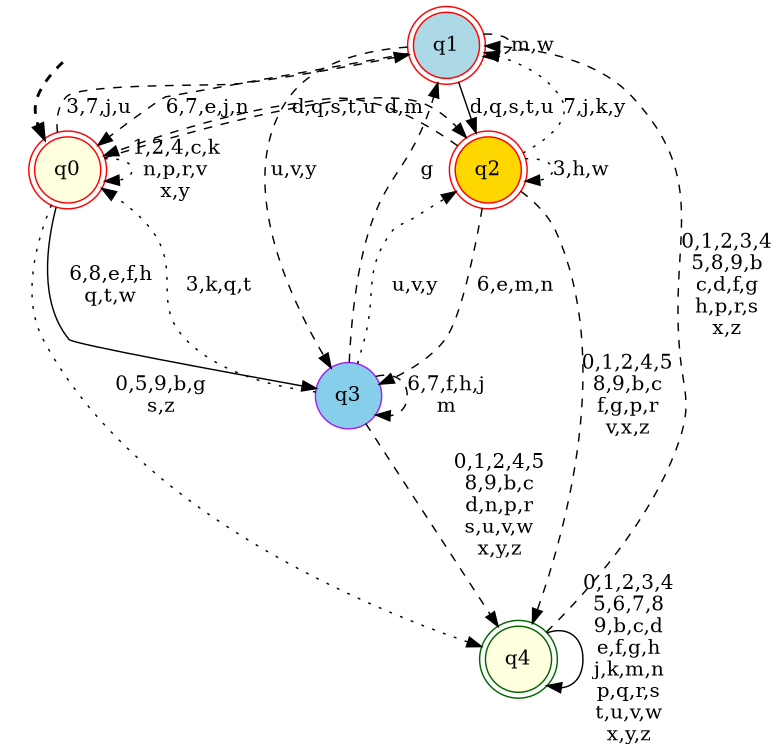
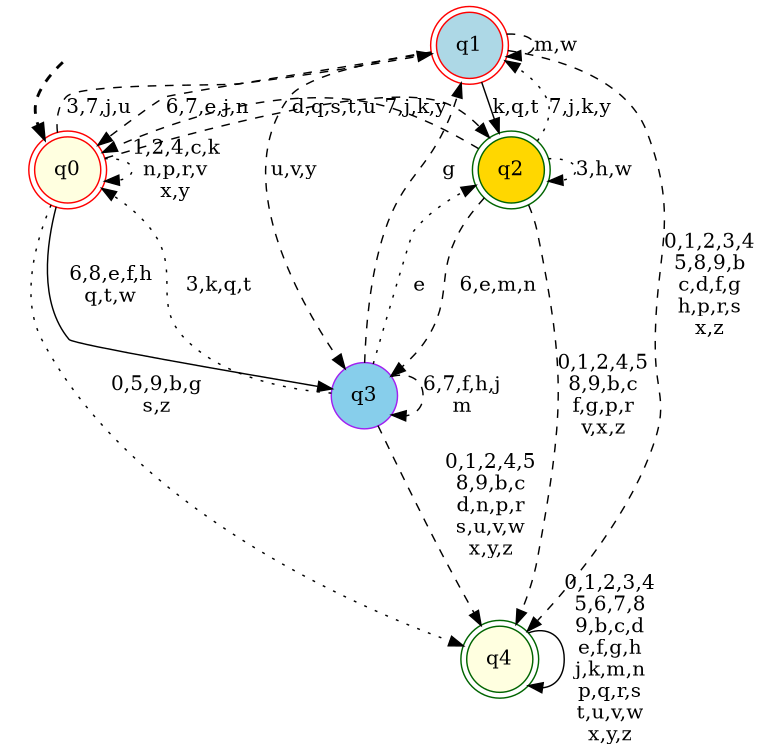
(405, 108) -> (416, 108)
(512, 108) -> (516, 108)
(488, 170) -> (511, 170)
(416, 286) -> (420, 286)
(678, 308) -> (657, 309)
